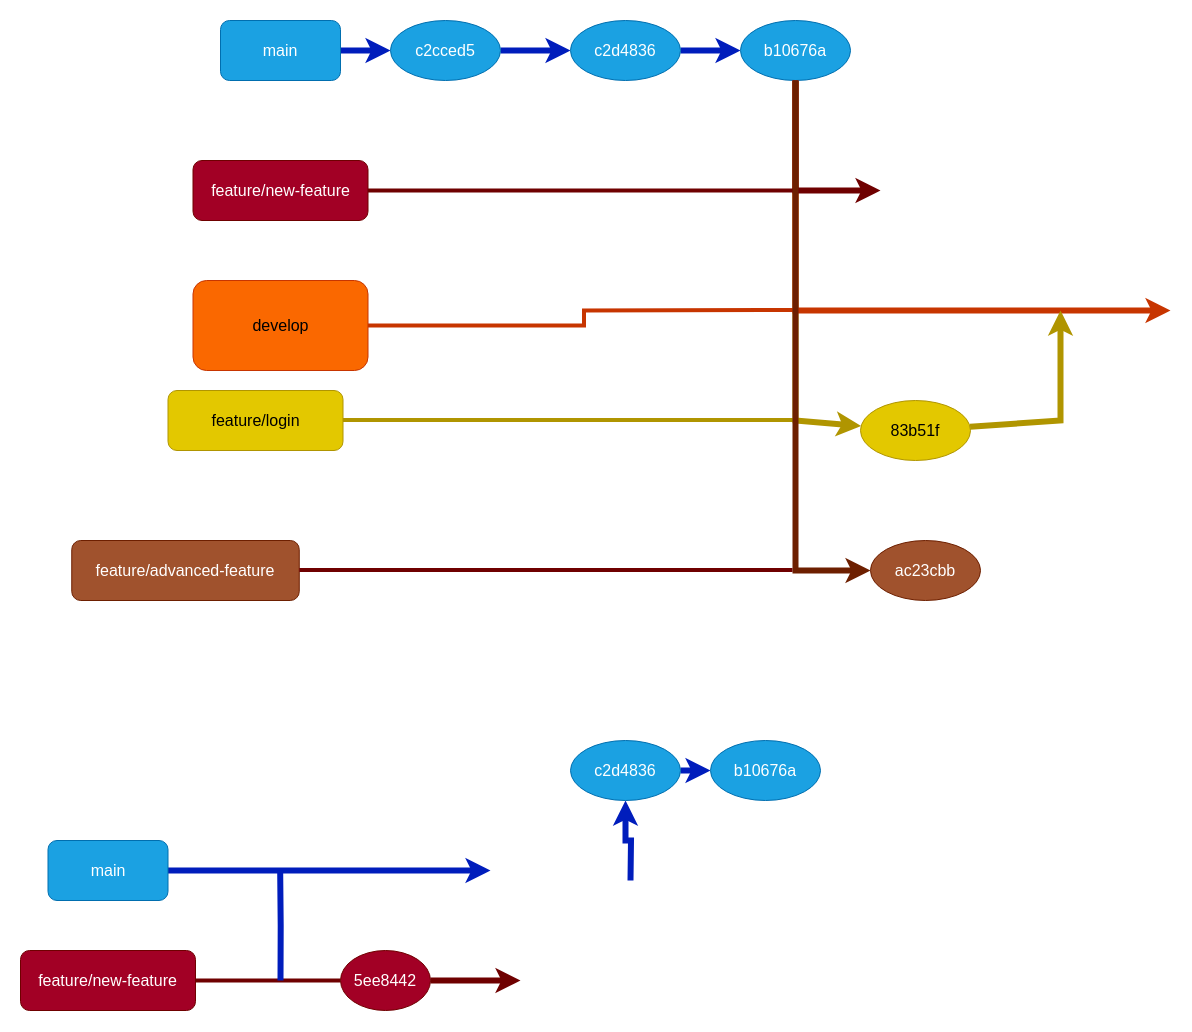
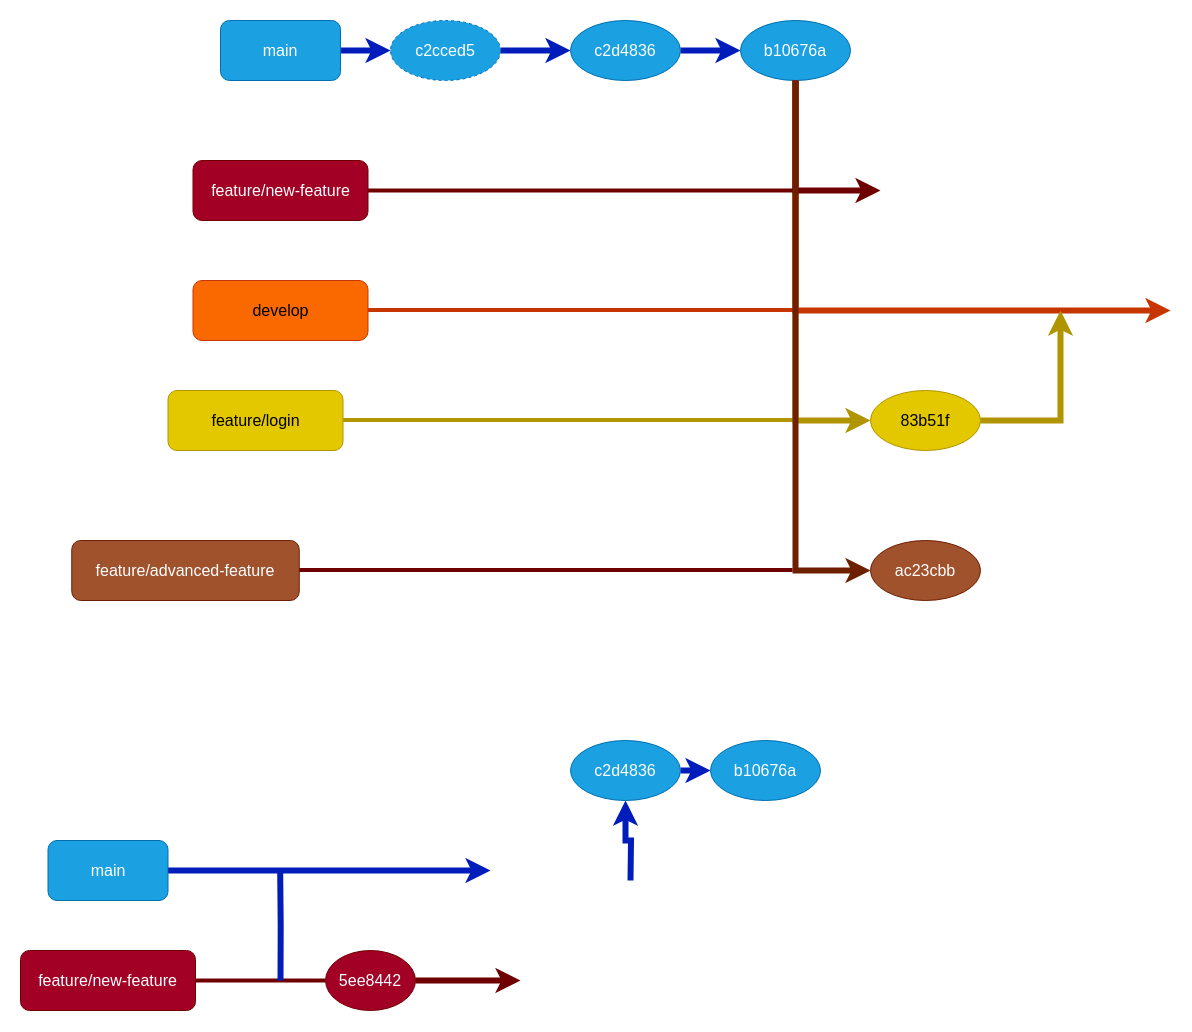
(446, 51) -> (446, 51)
(281, 326) -> (281, 311)
(916, 431) -> (926, 421)
(386, 981) -> (371, 981)
